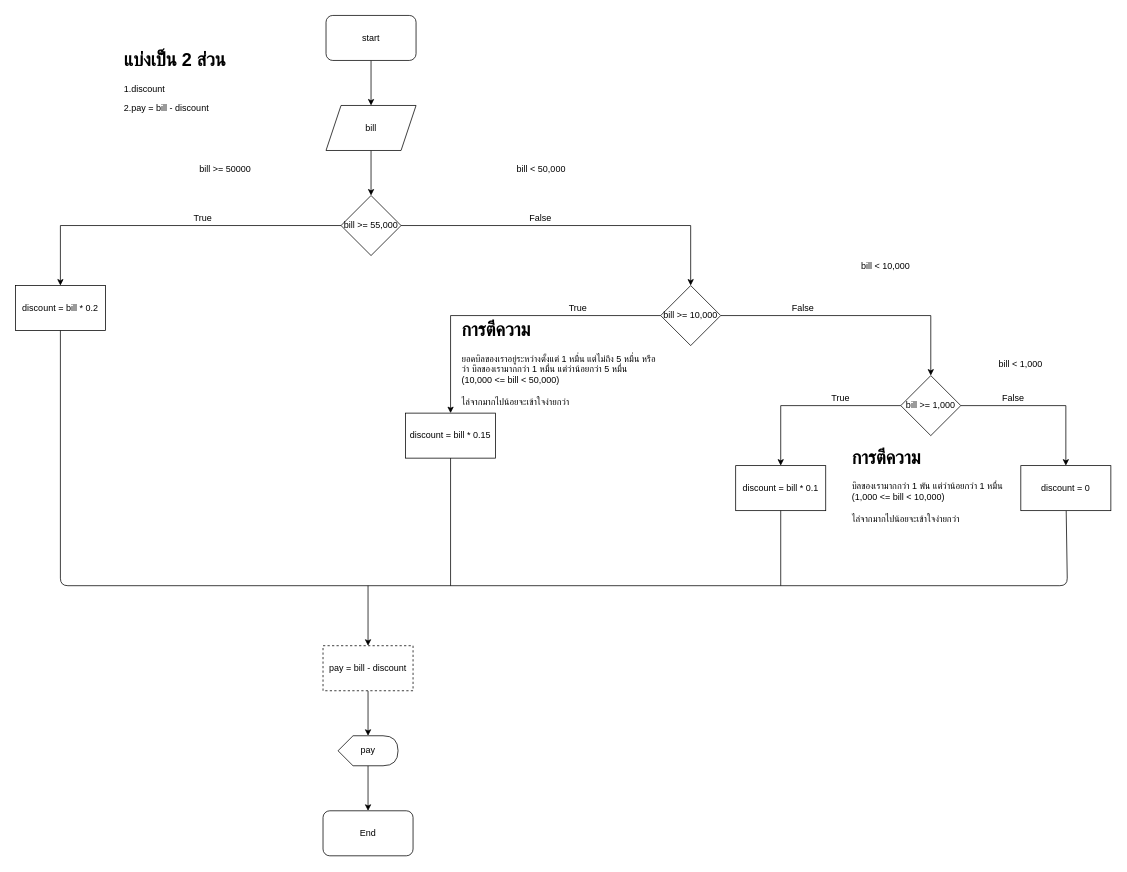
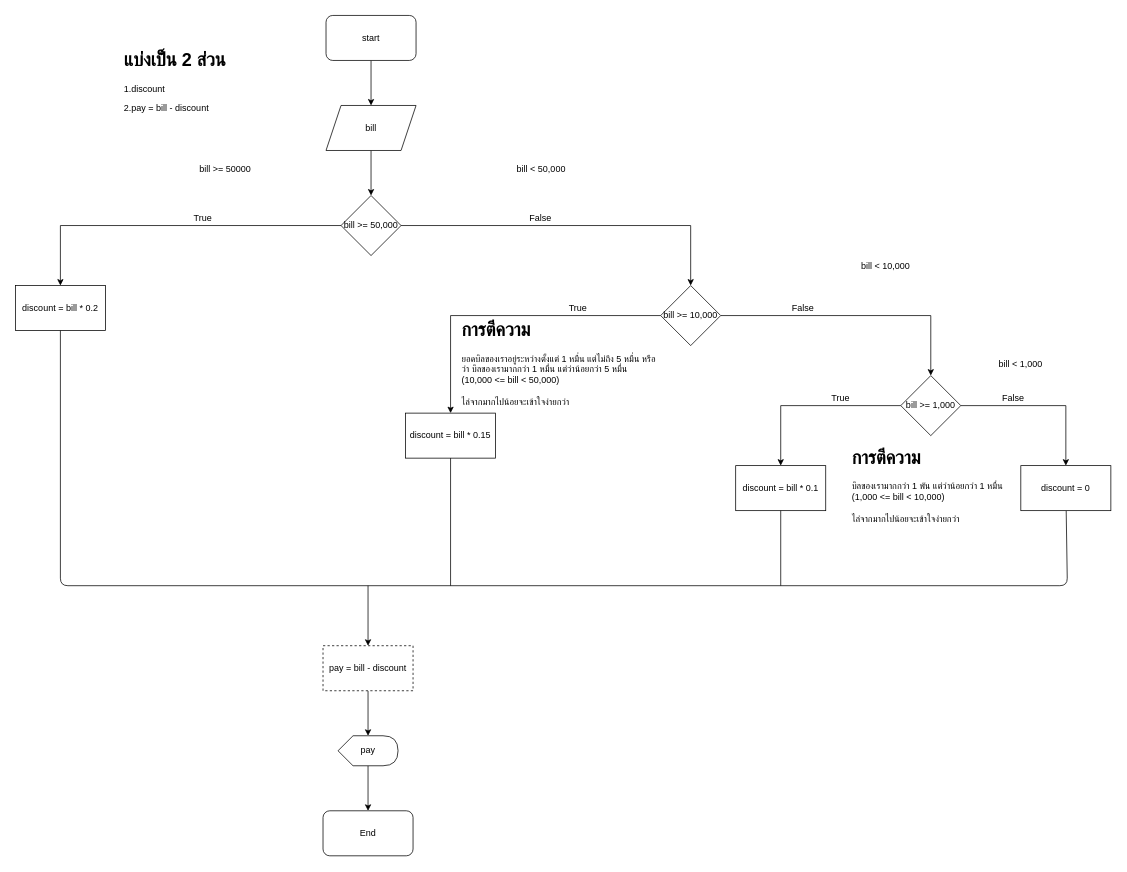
(371, 225) -> (371, 225)
